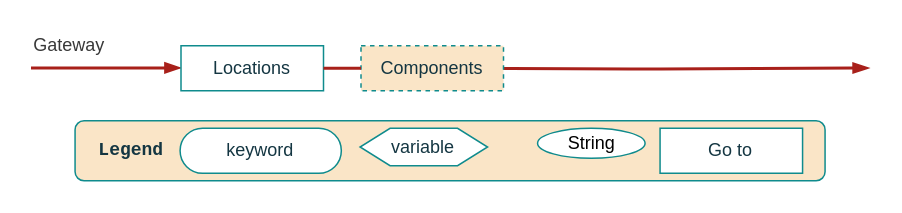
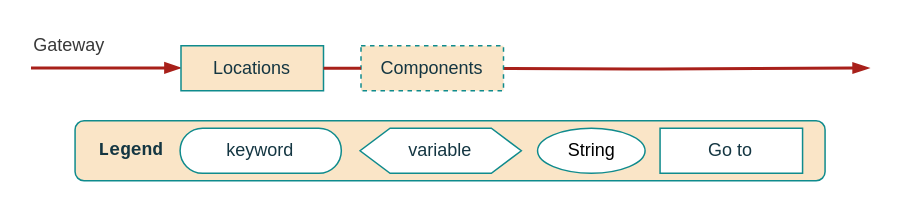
(252, 68) -> (252, 68)
(591, 143) -> (591, 151)
(424, 147) -> (440, 151)
